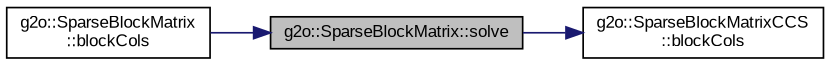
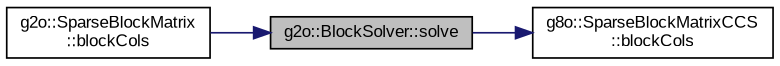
(397, 33) -> (371, 33)
(703, 33) -> (653, 33)
